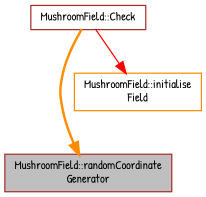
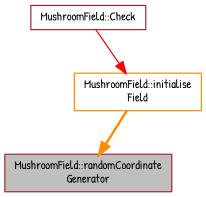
(61, 85) -> (116, 127)
